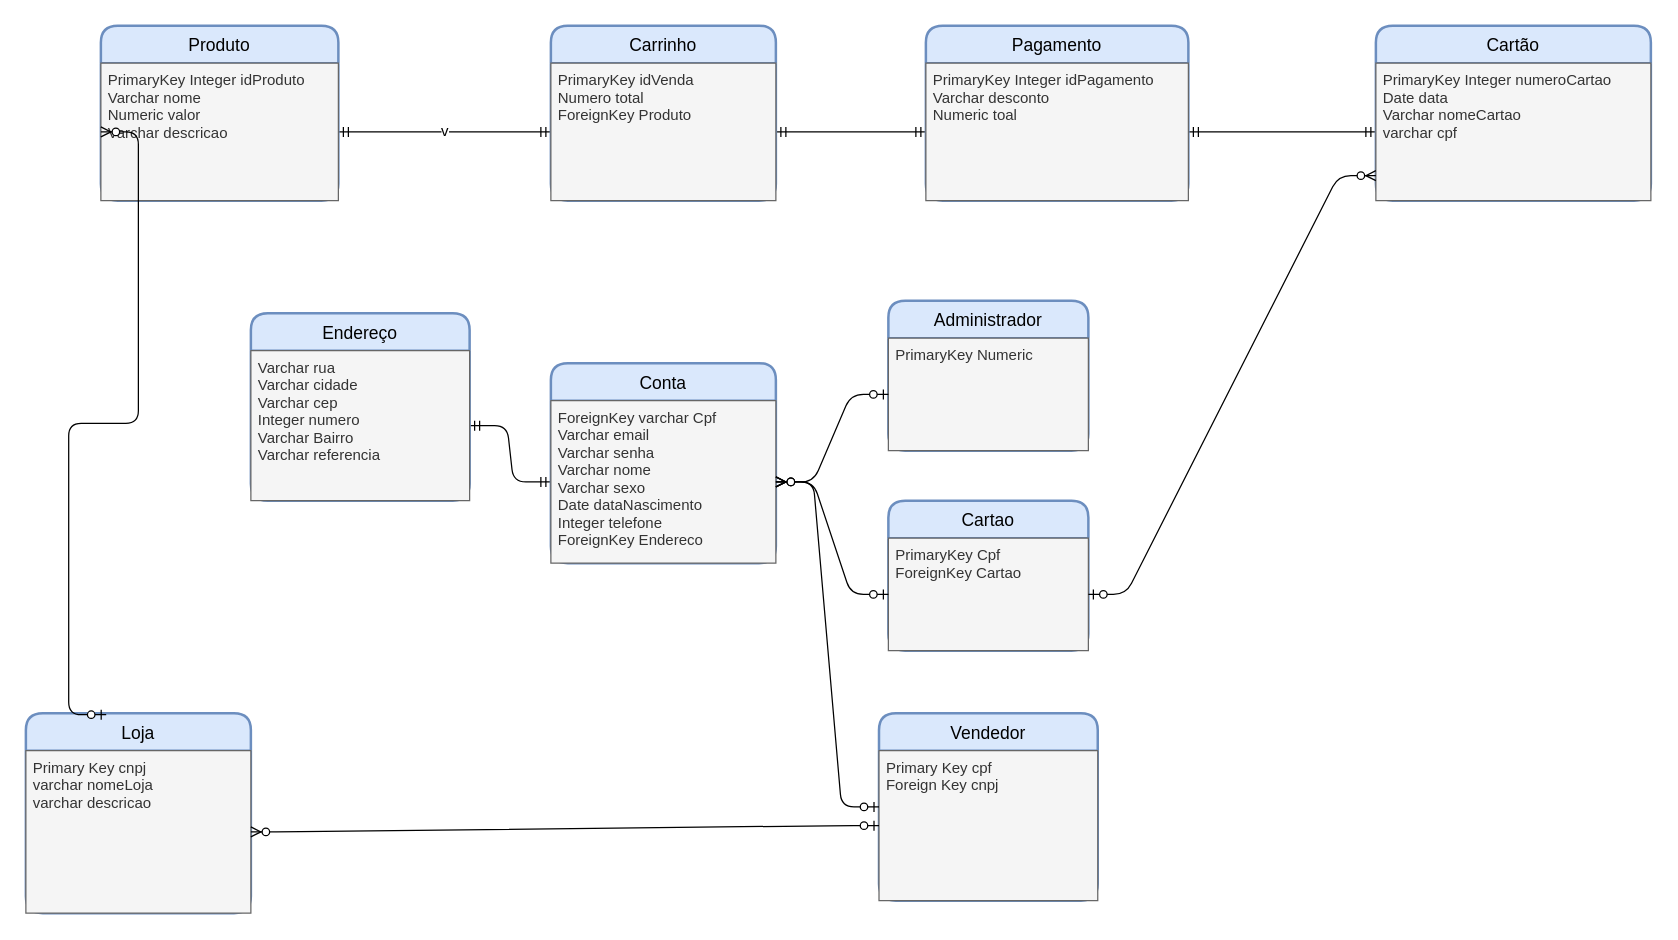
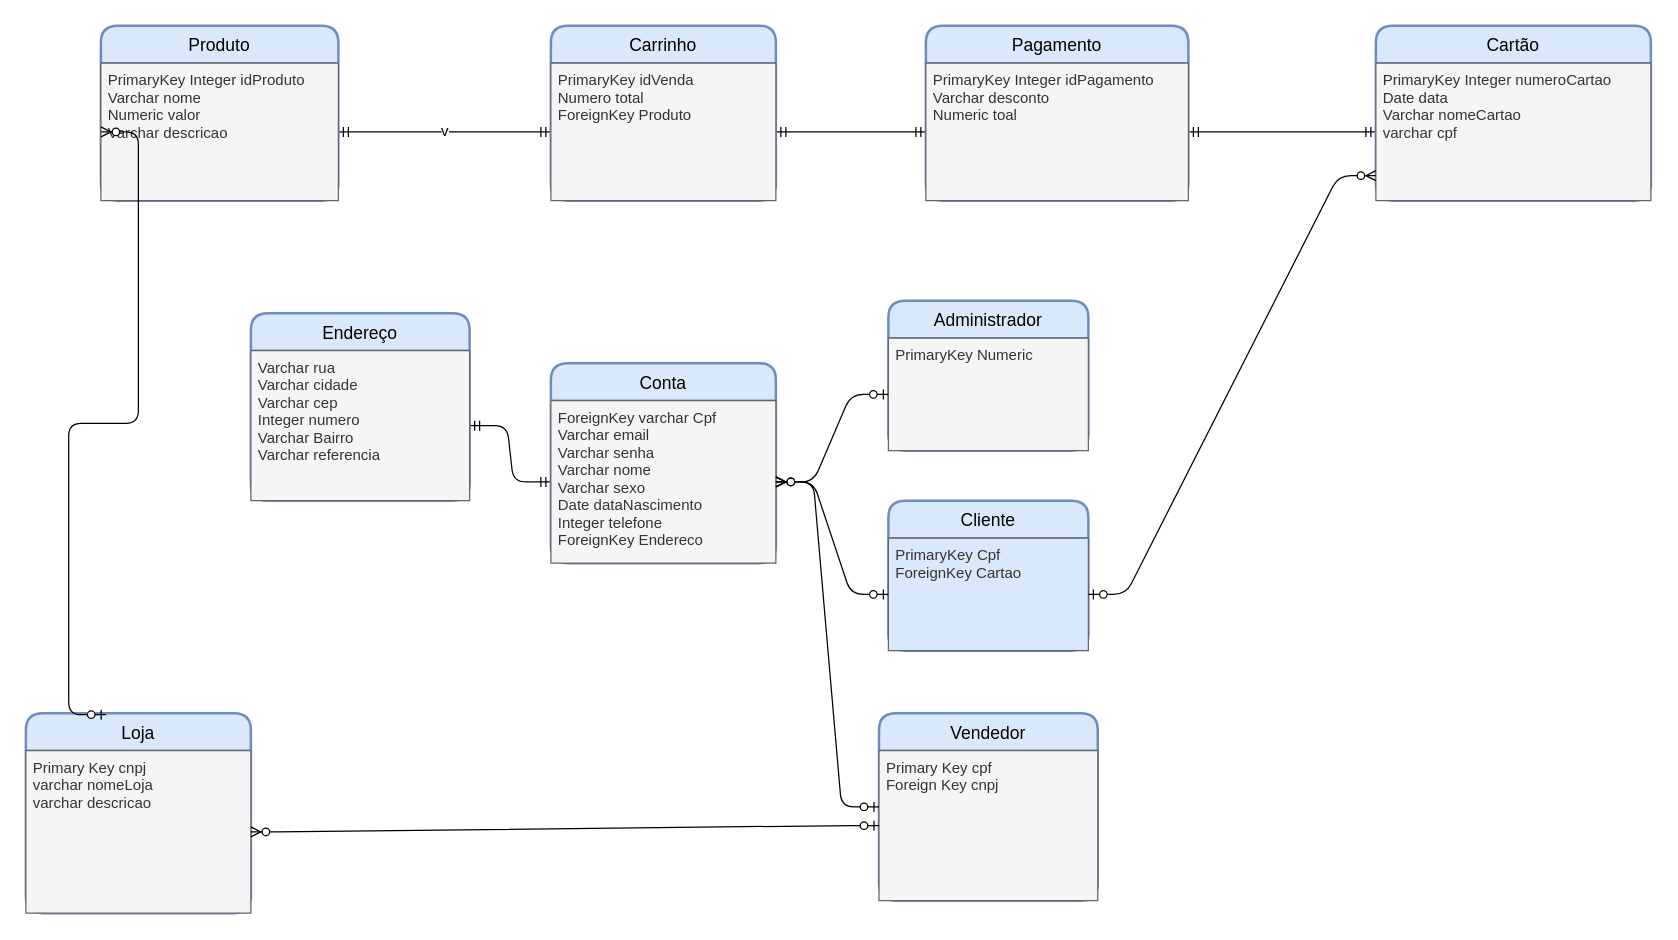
(988, 520) -> (988, 520)
(988, 594) -> (988, 594)
